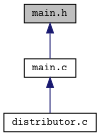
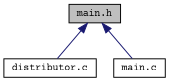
(50, 100) -> (69, 45)
